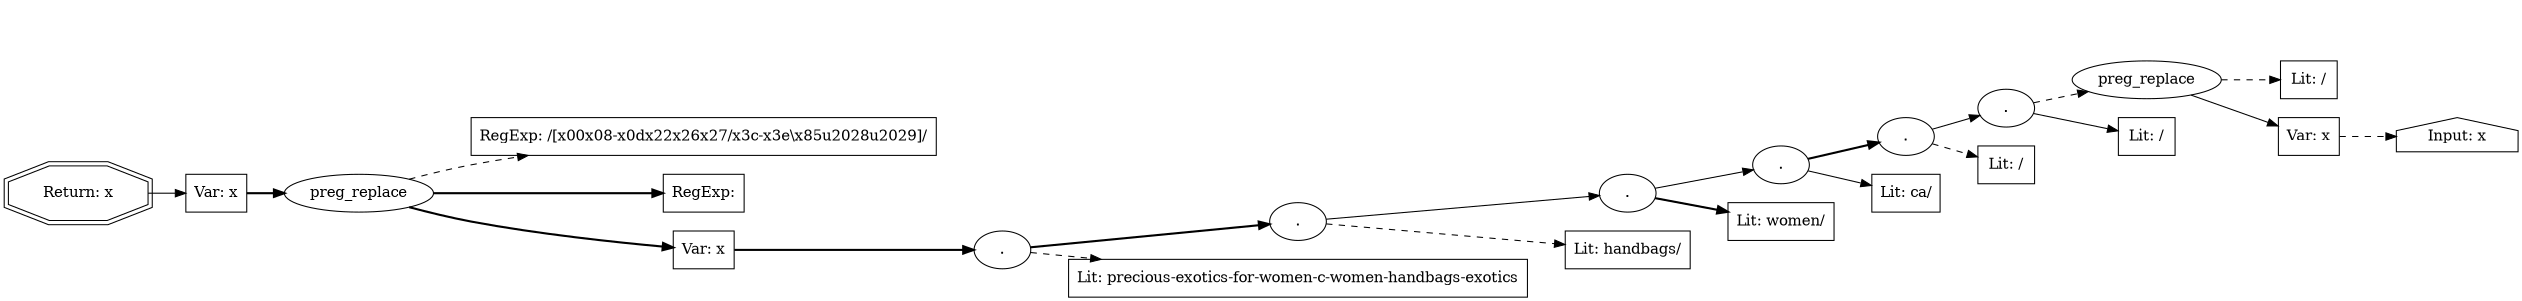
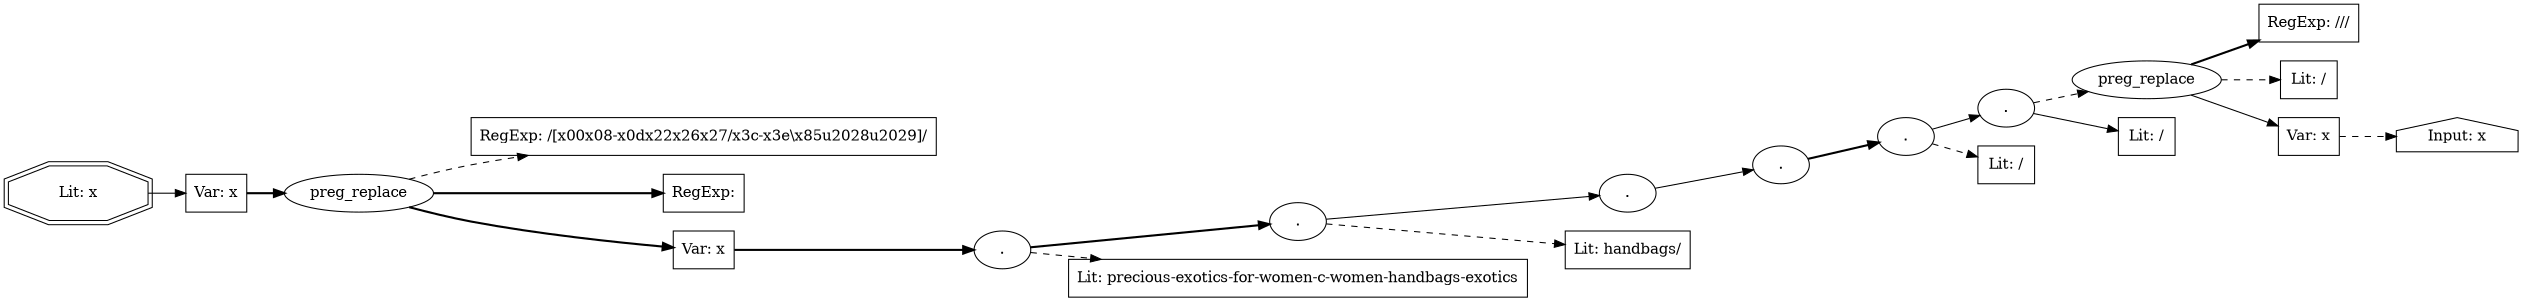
none -> (2309, 23)
(78, 193) -> (78, 193)
(1906, 193) -> none
(1781, 222) -> none
